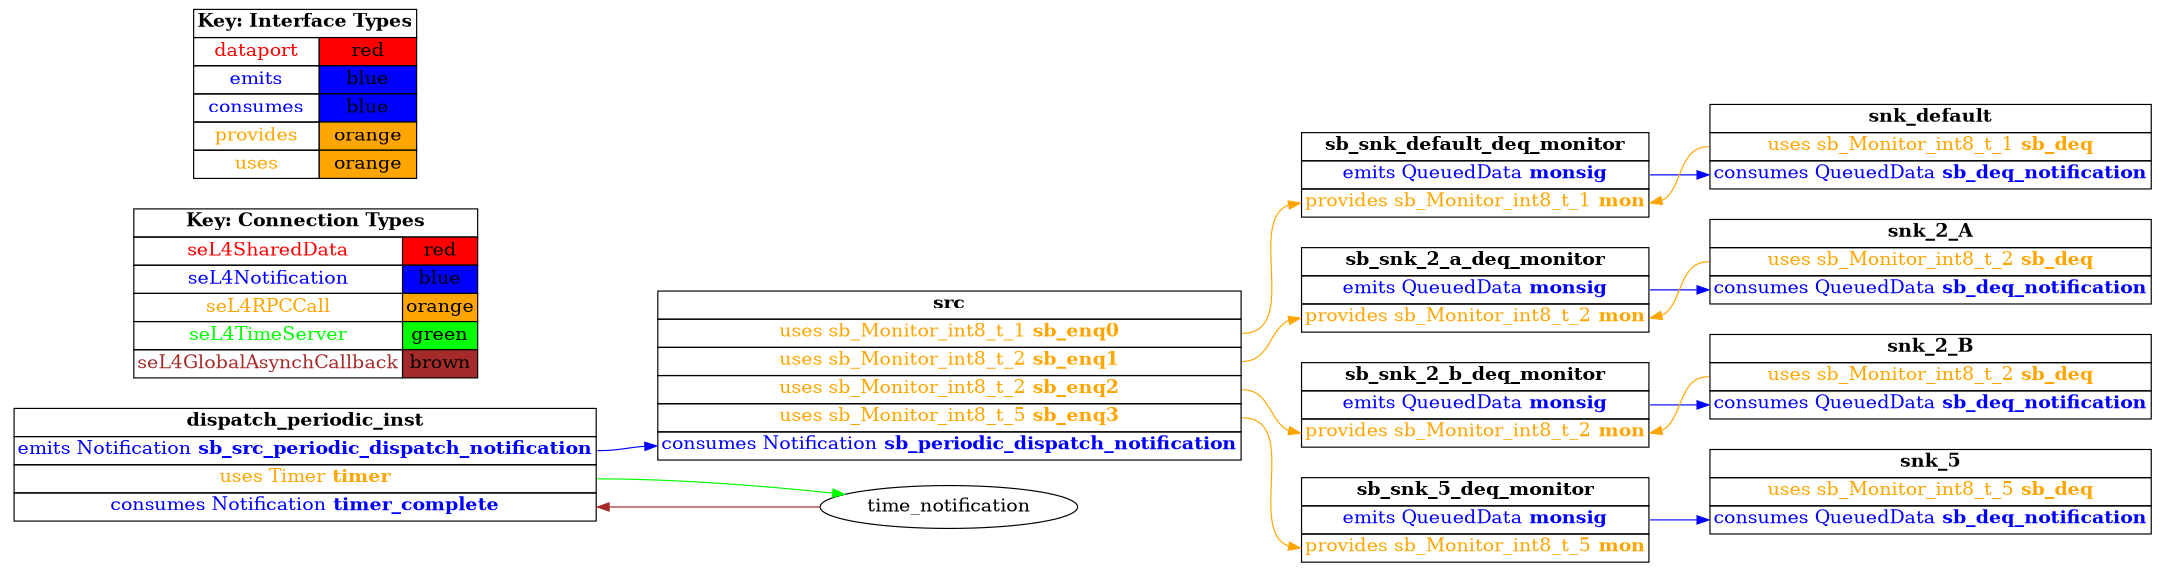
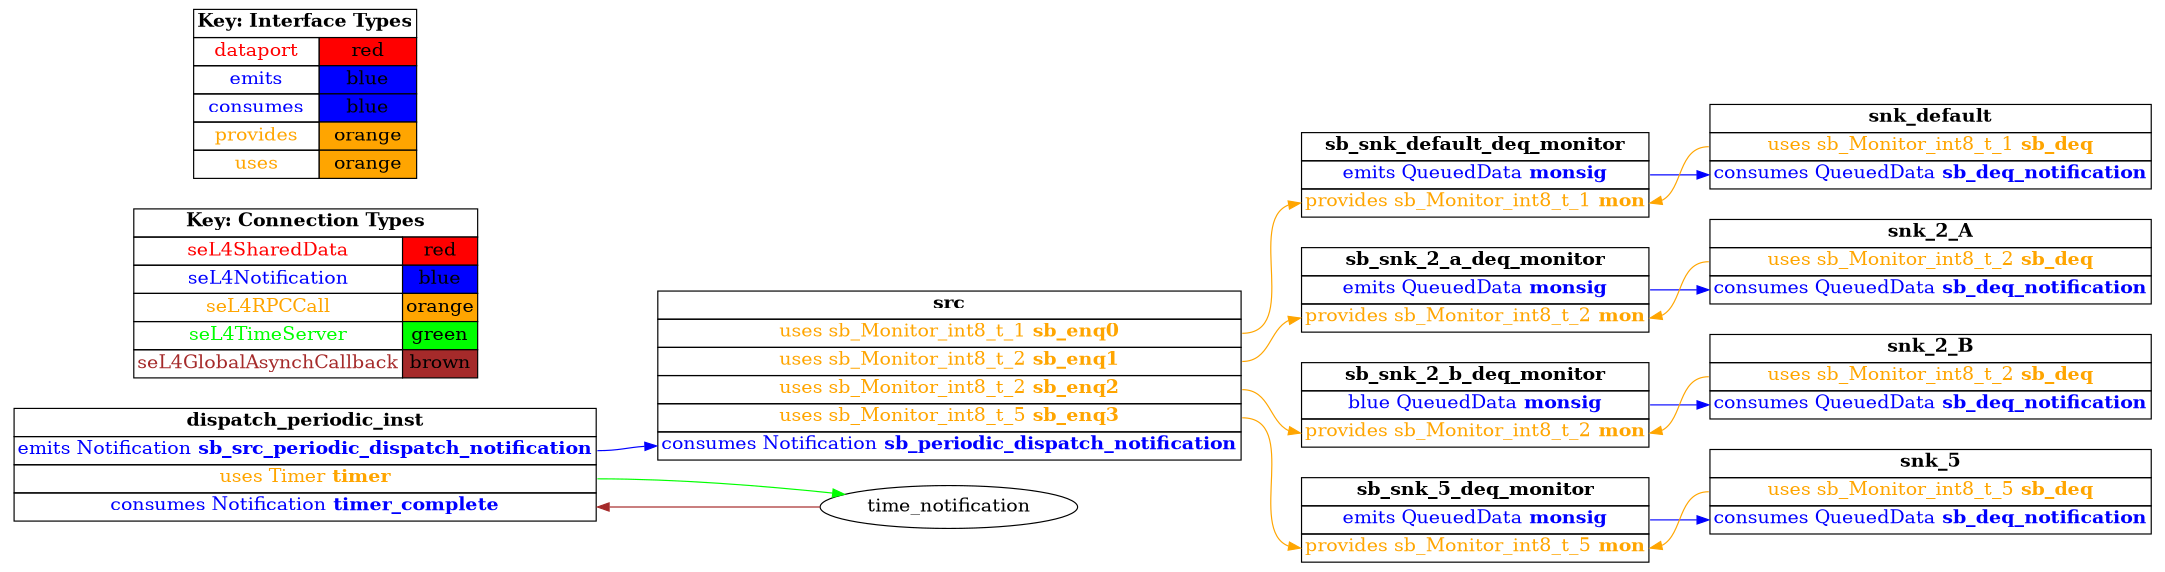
(1436, 403) -> (1436, 403)
none -> (1683, 513)
